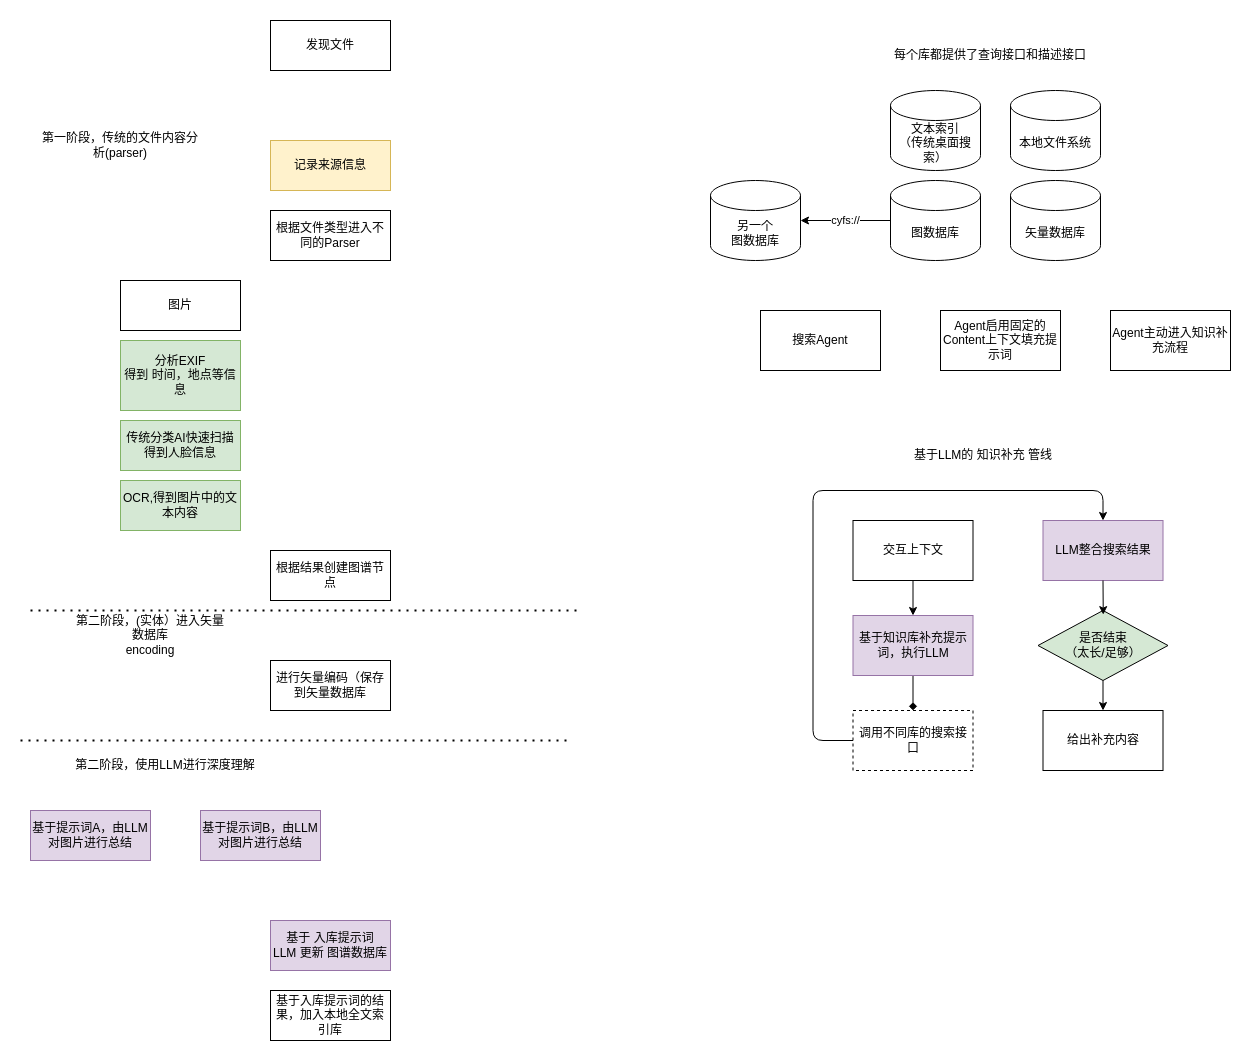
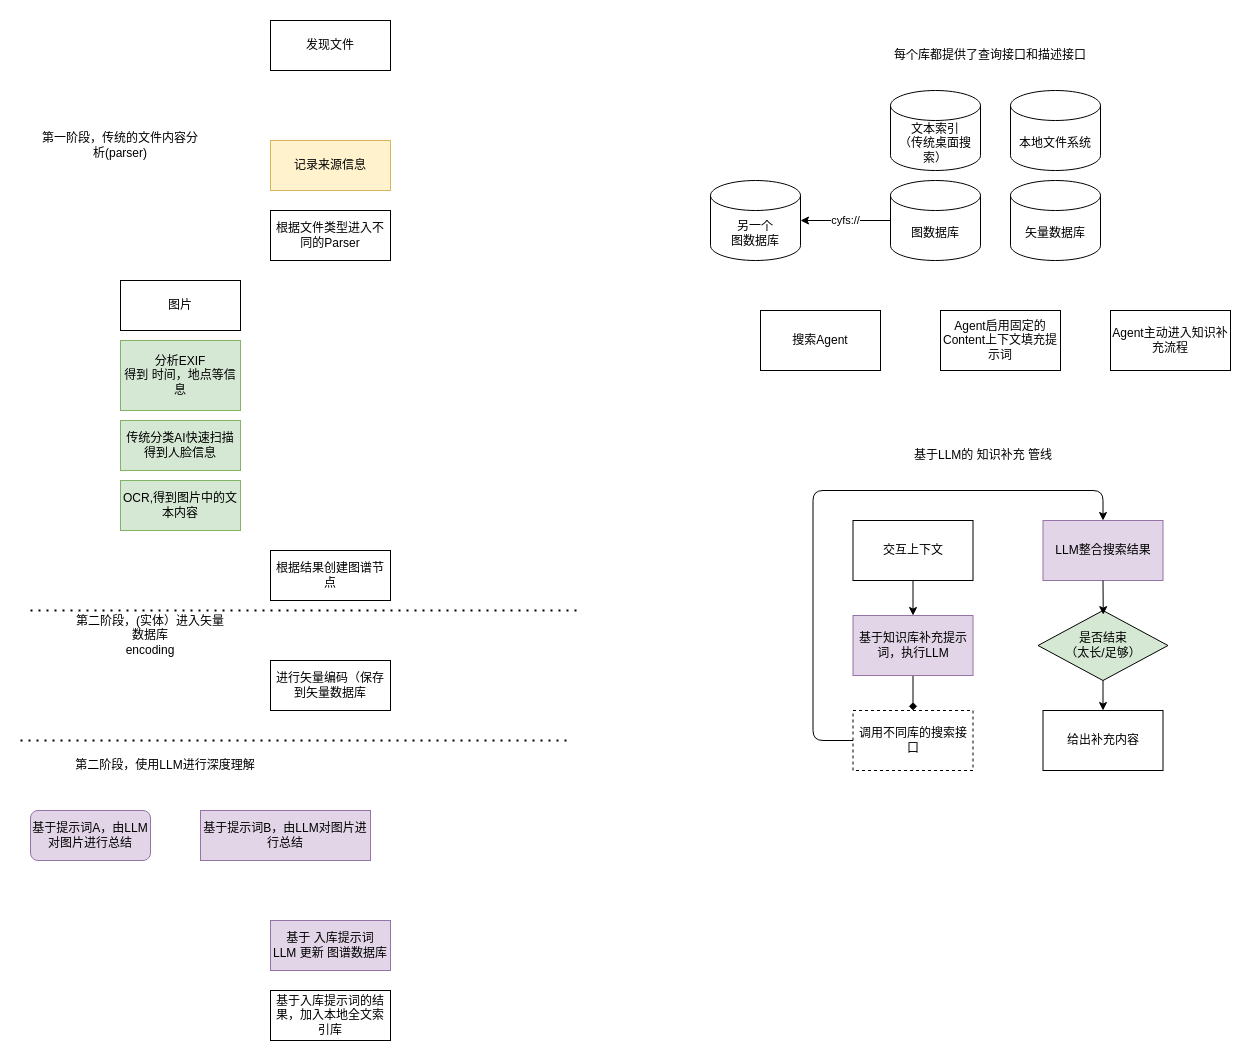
(91, 836) -> (91, 836)
(261, 836) -> (286, 836)
